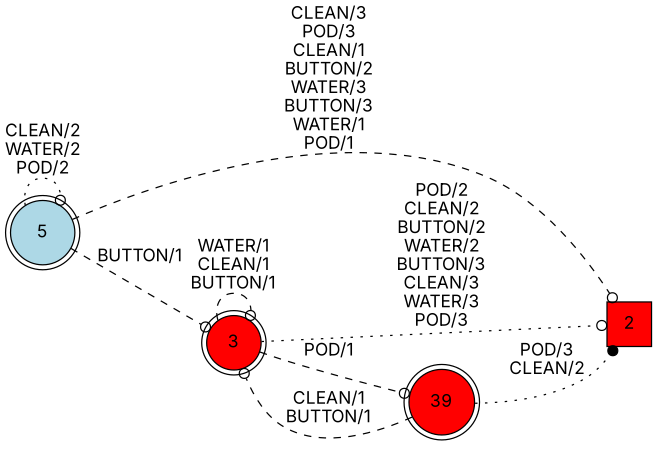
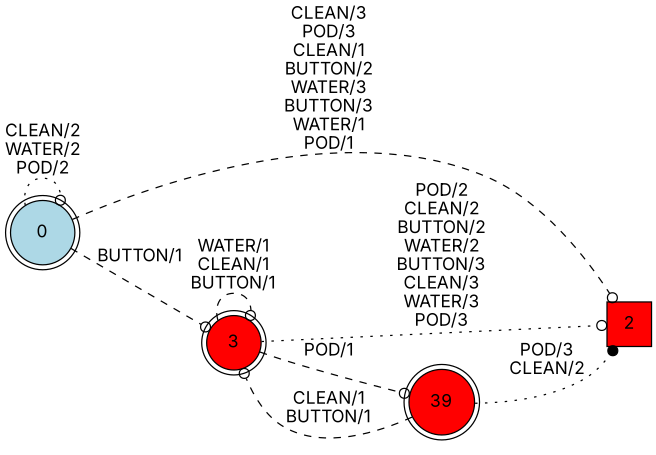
(43, 233) -> (43, 233)
